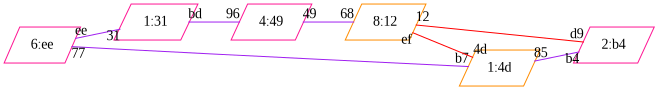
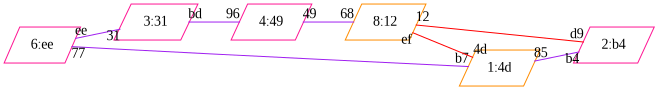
(156, 22) -> (156, 22)
